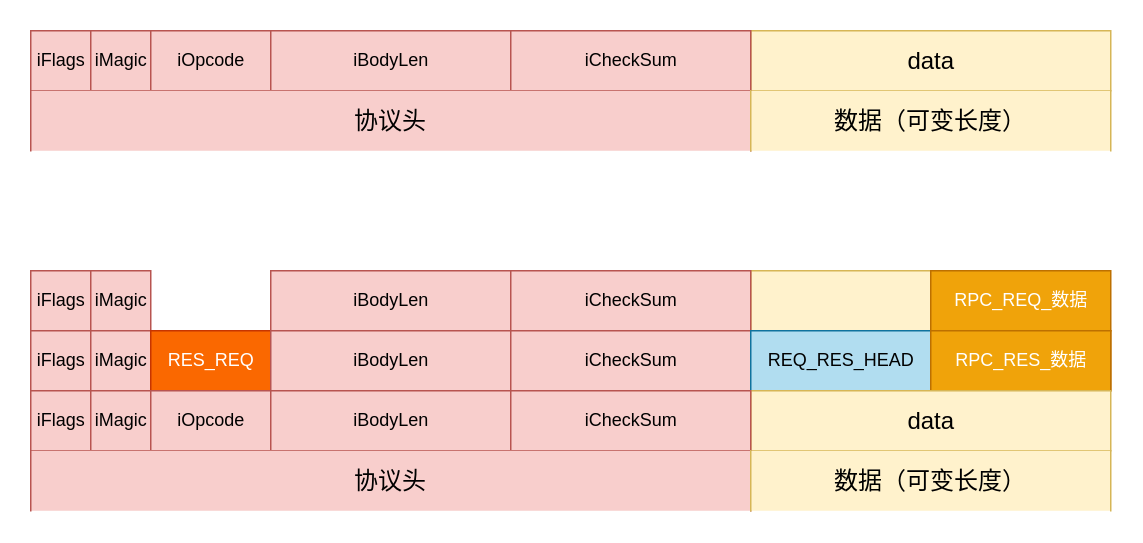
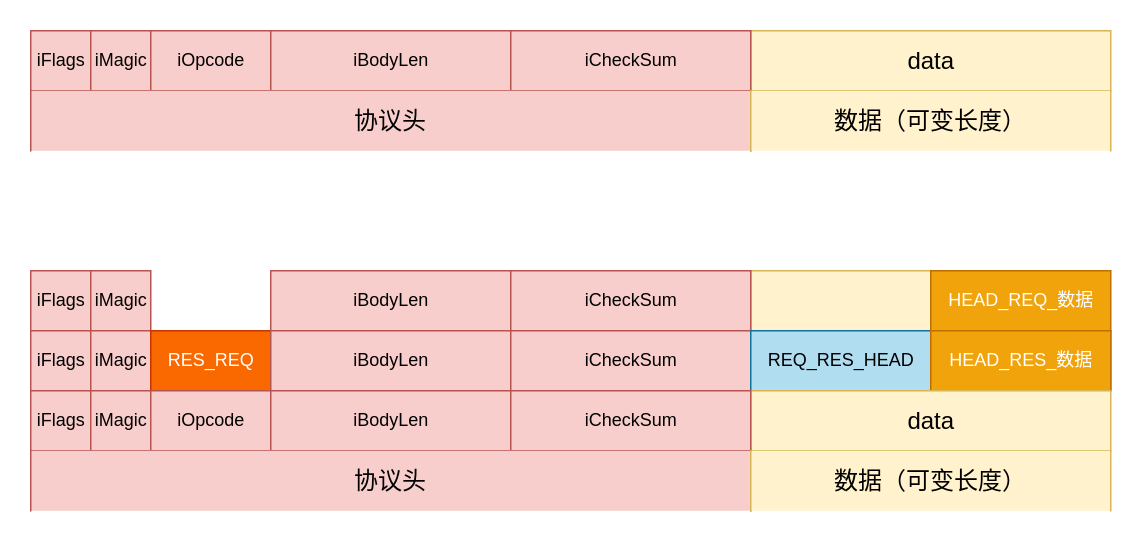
(1022, 301) -> (1022, 301)
(1022, 361) -> (1022, 361)
